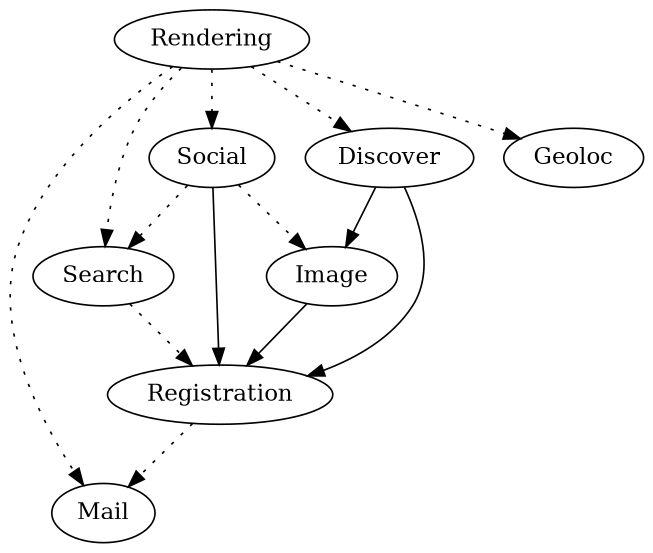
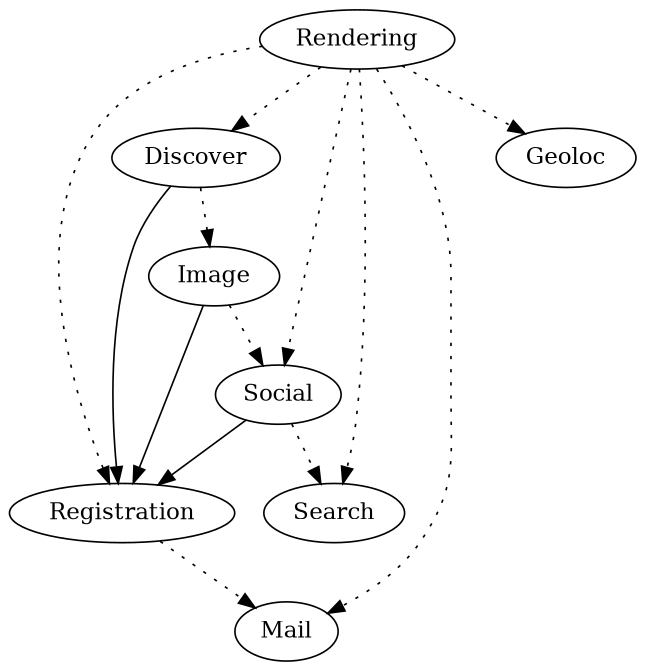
(364, 210) -> (204, 209)
(266, 211) -> (242, 328)
(155, 329) -> (66, 203)
